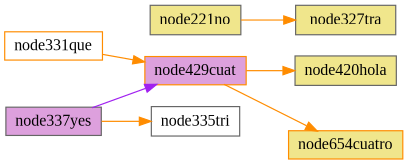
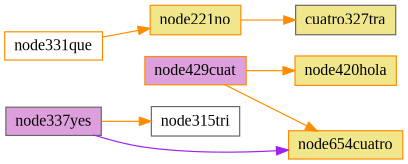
(196, 20) -> (196, 20)
(346, 20) -> (346, 20)
(118, 57) -> (120, 34)
(346, 71) -> (346, 71)
(119, 98) -> (184, 151)
(196, 121) -> (196, 121)
